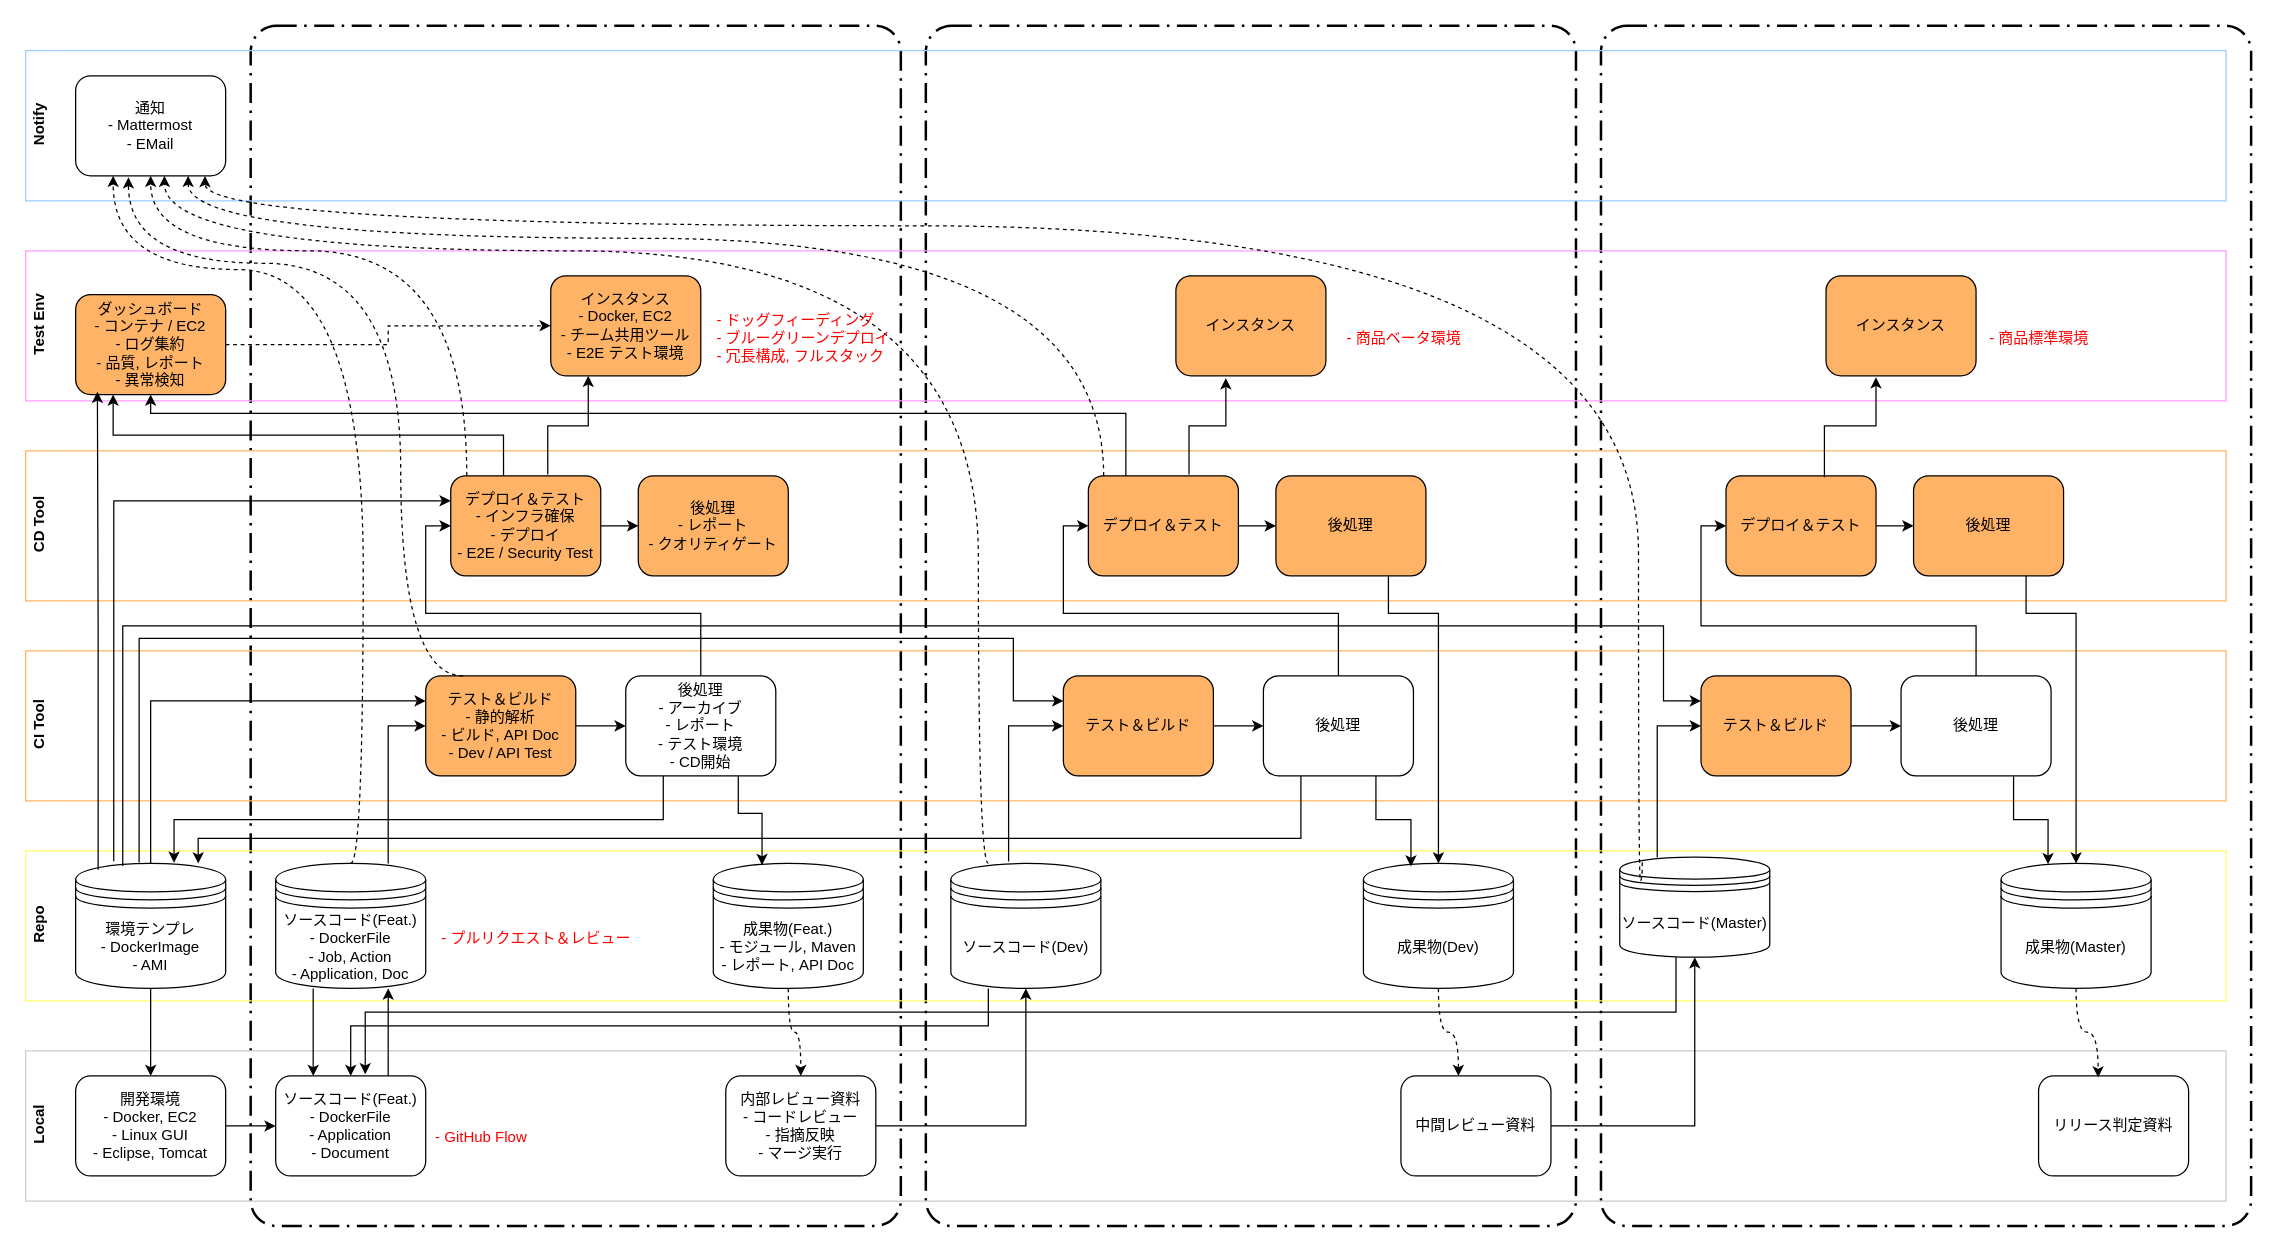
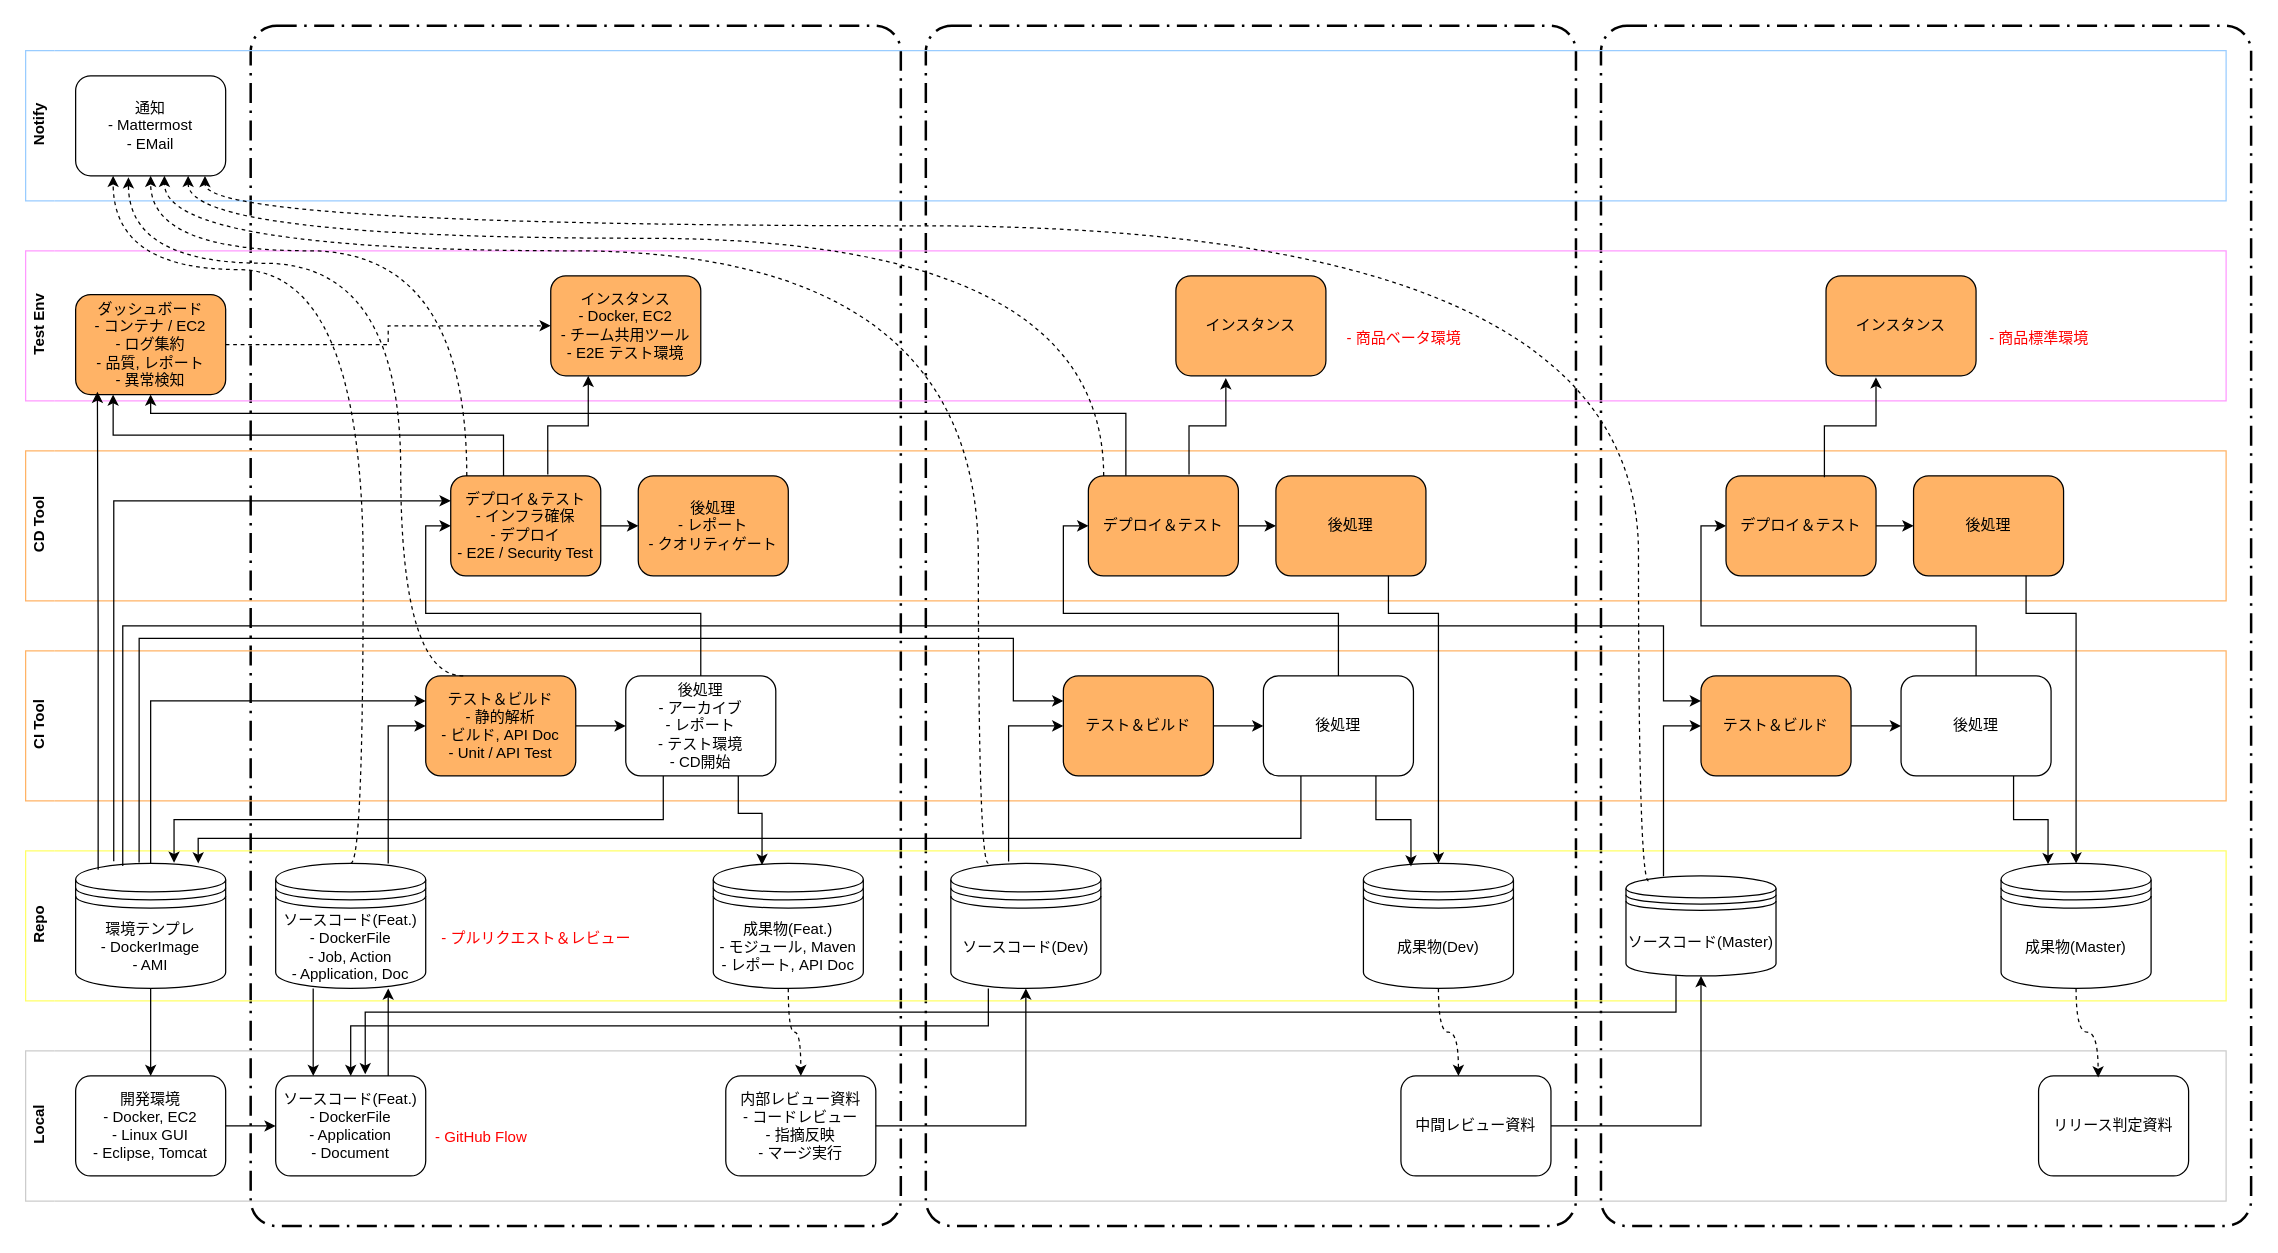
(805, 338) -> none
(501, 726) -> (501, 726)
(1694, 907) -> (1701, 926)
